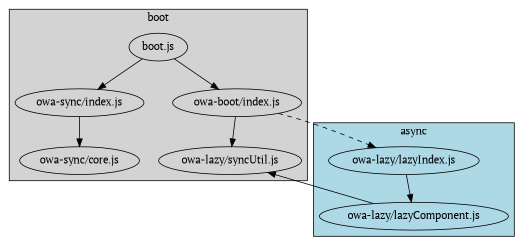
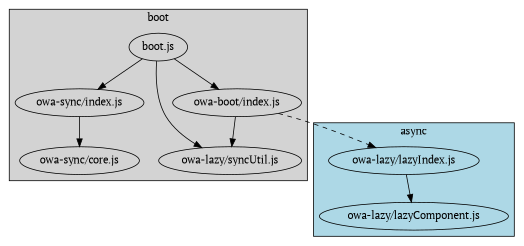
(324, 189) -> (162, 109)
